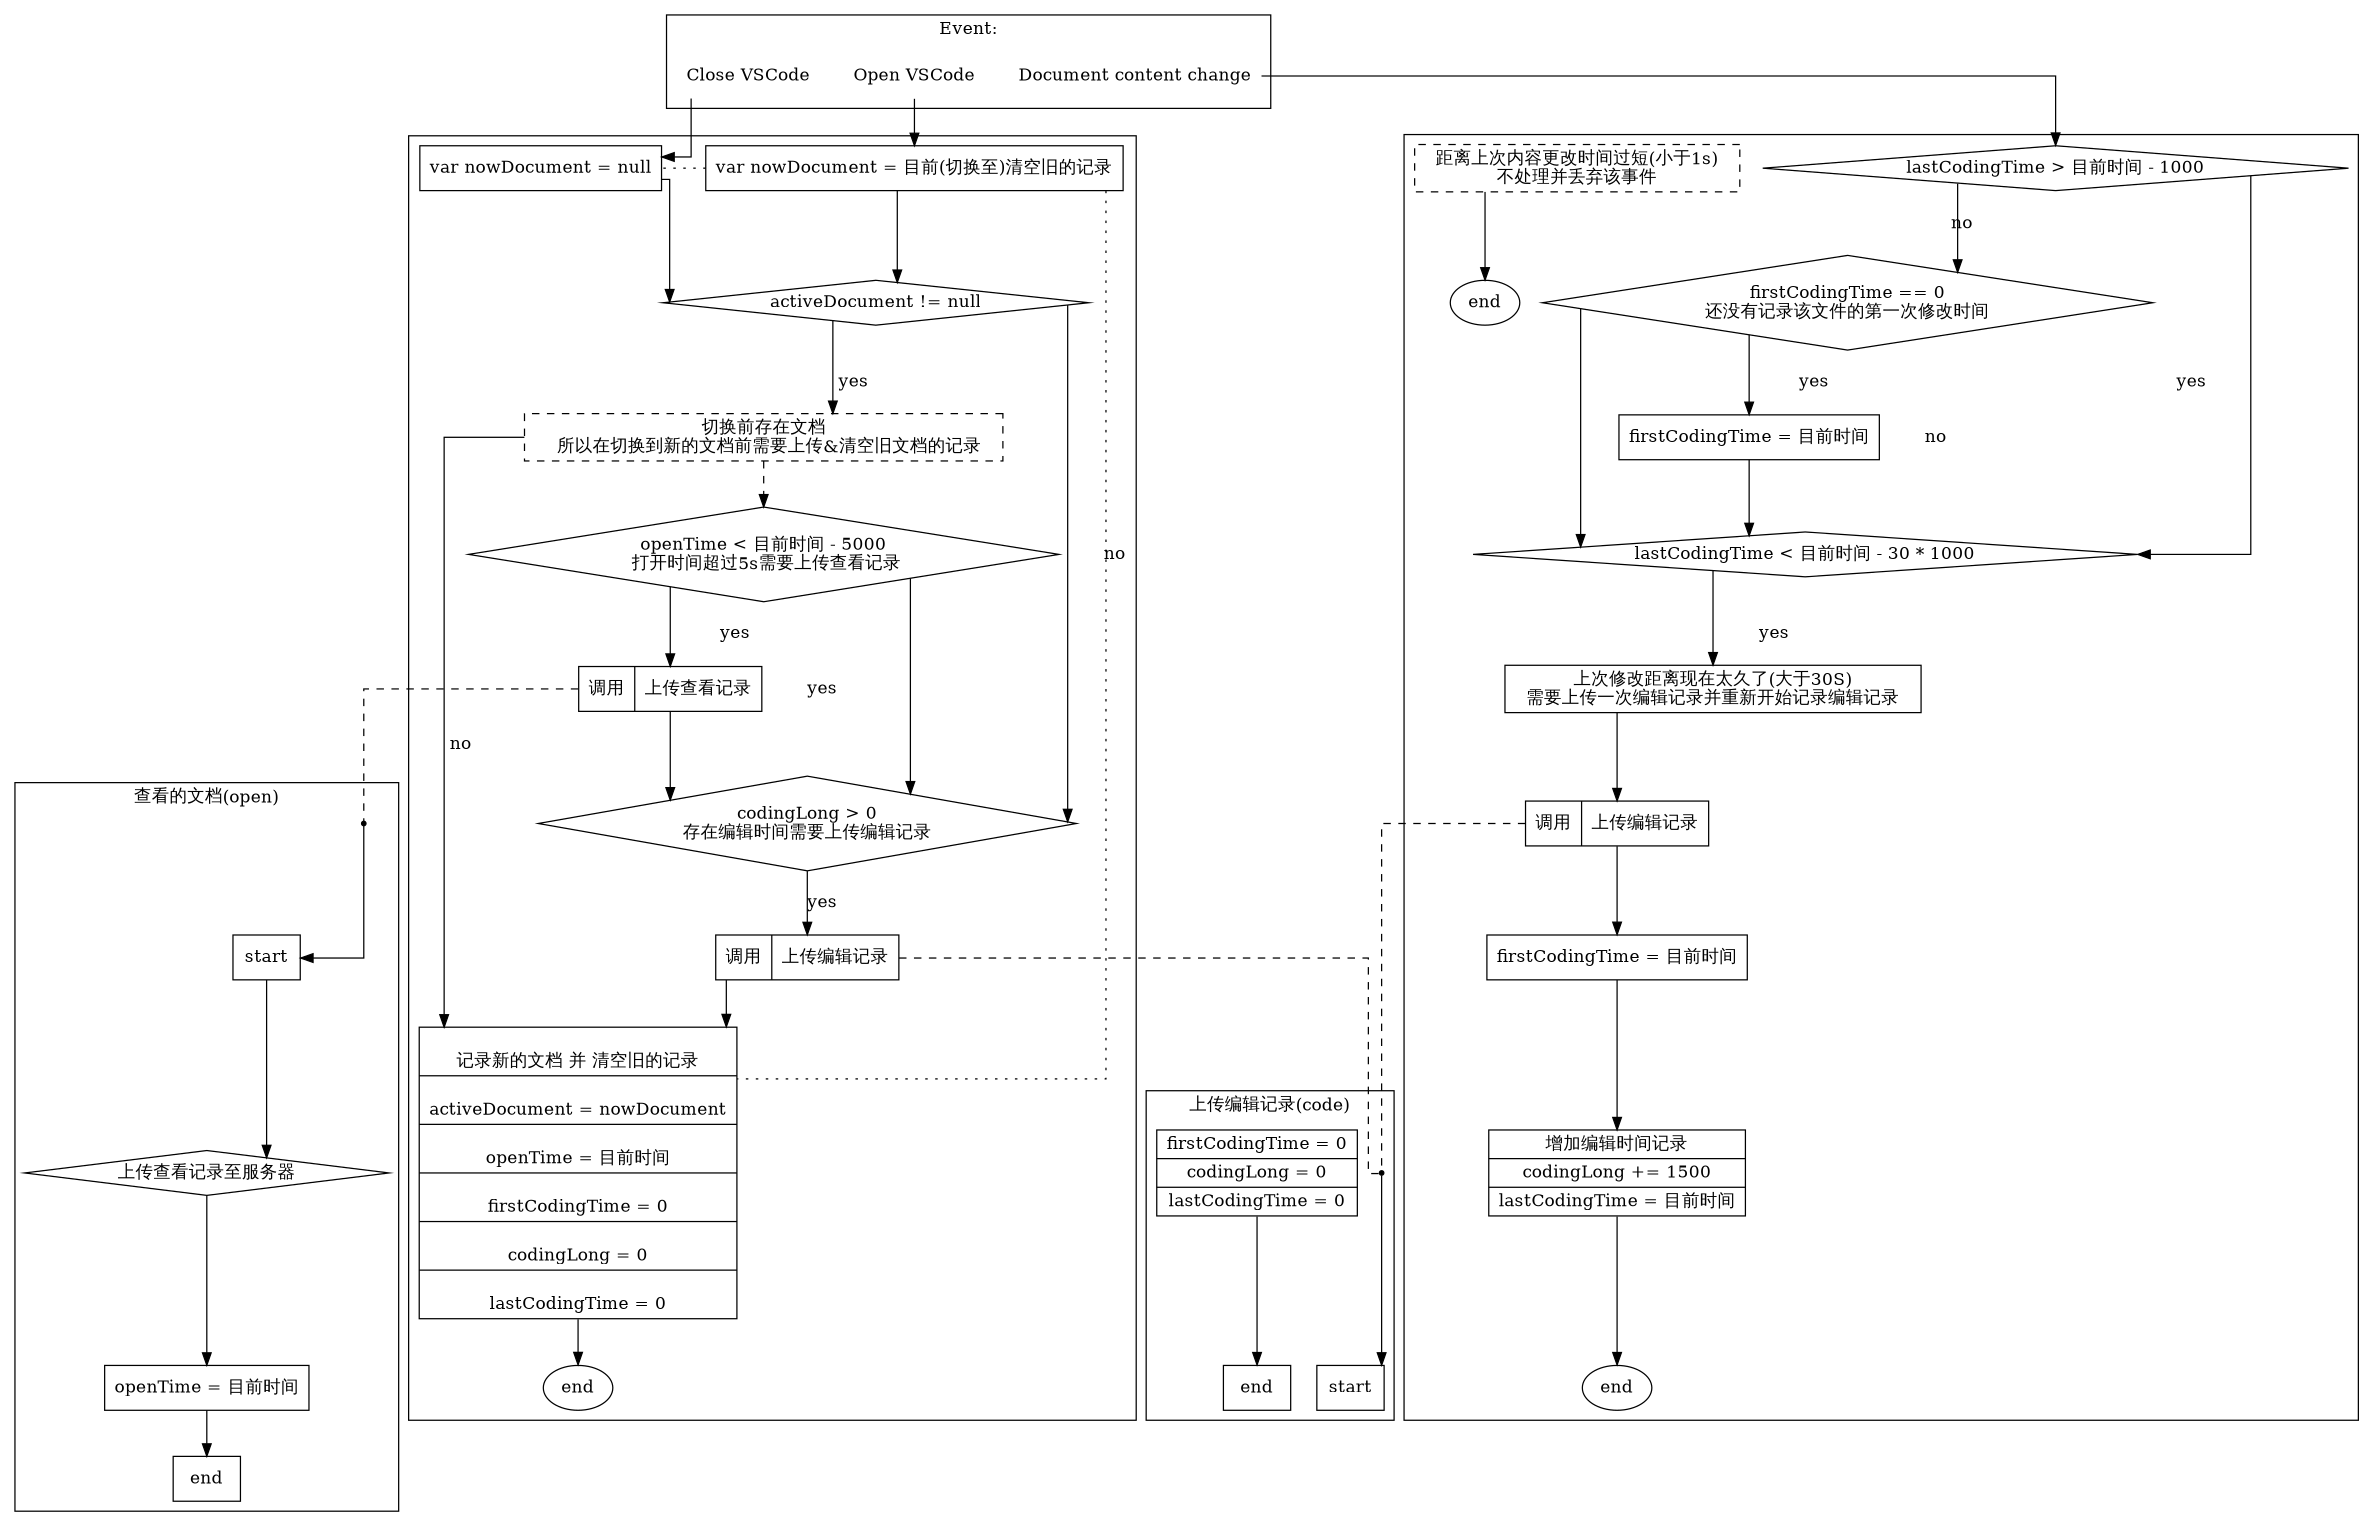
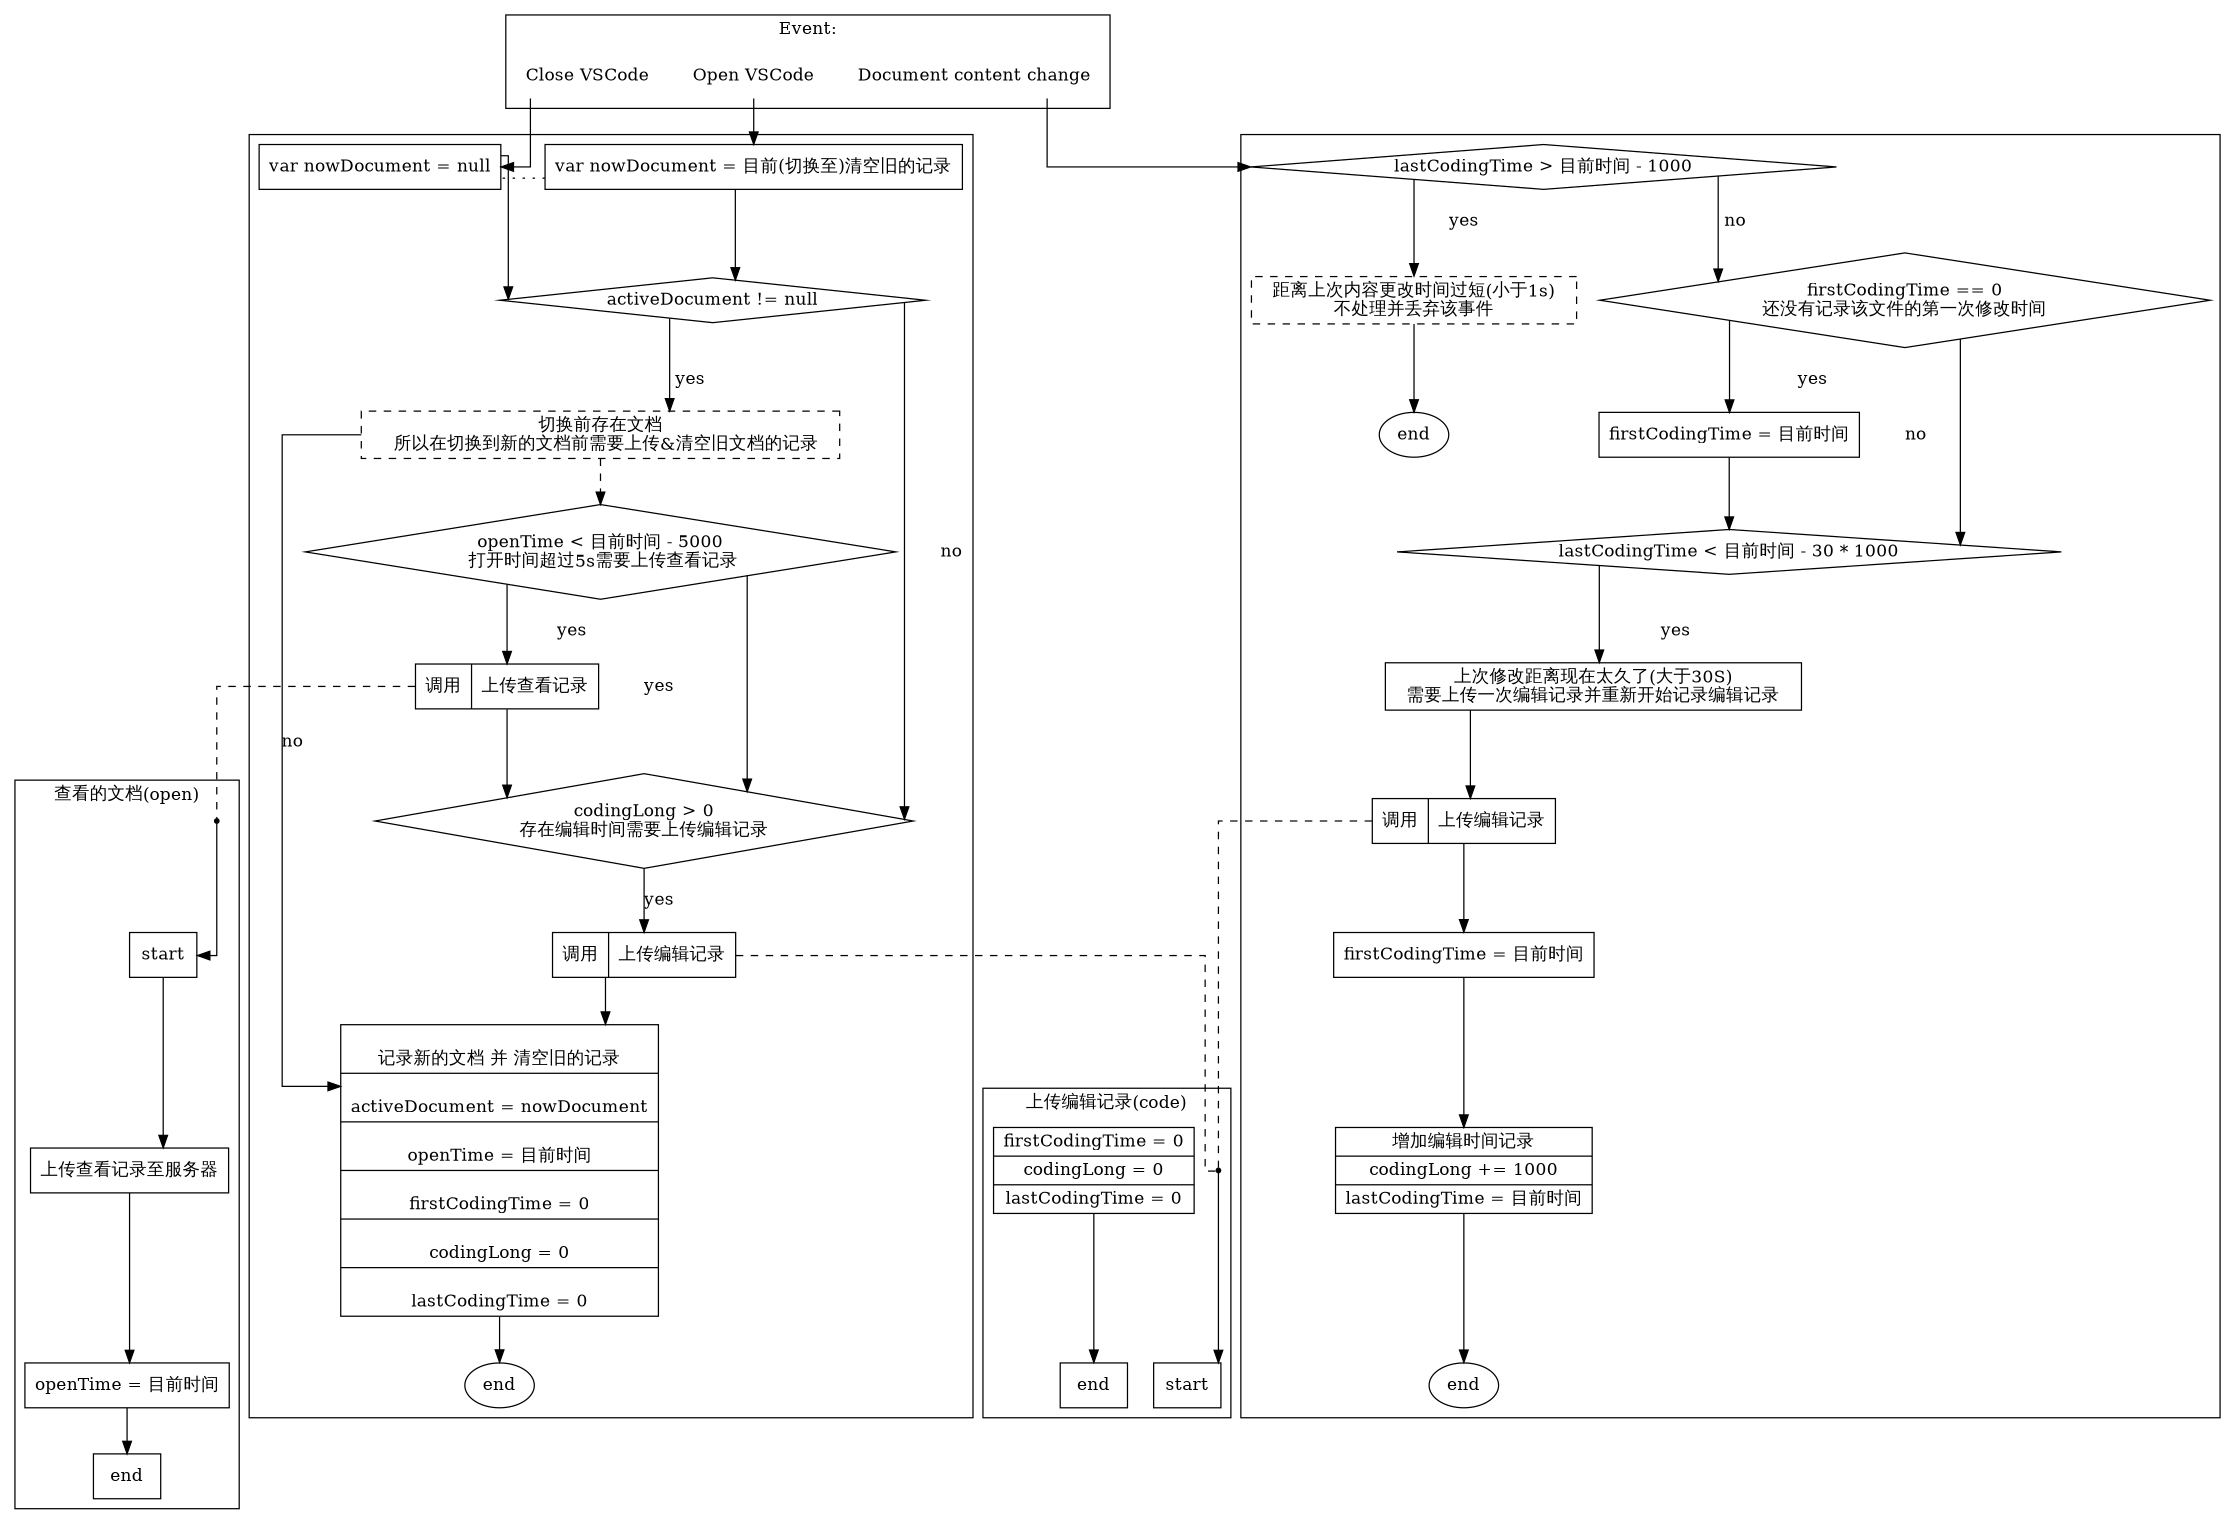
(2251, 415) -> (1414, 222)
(1106, 819) -> none
(1617, 1172) -> (1464, 1170)
(207, 1173) -> (130, 1170)
